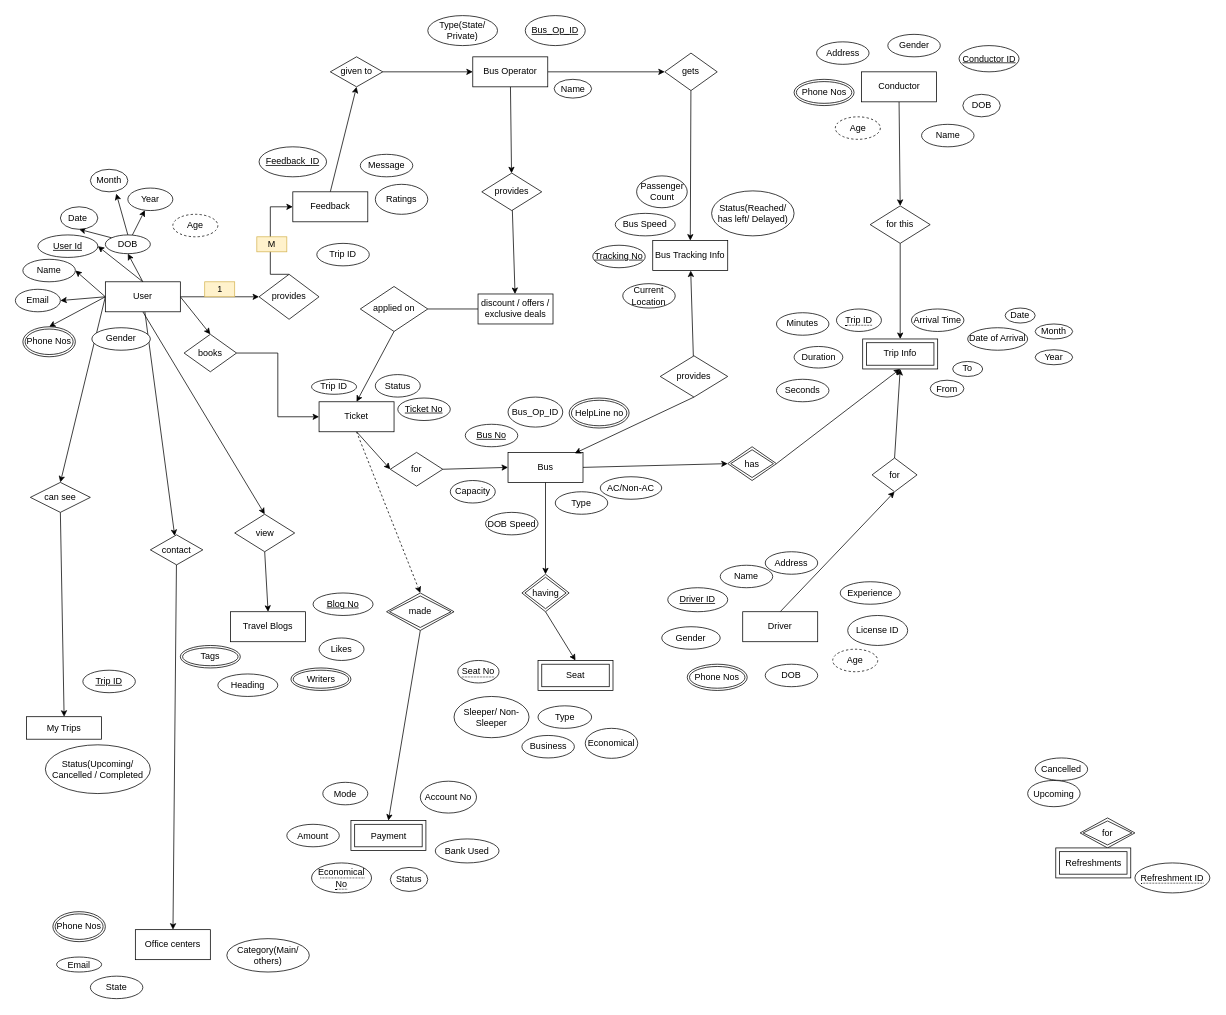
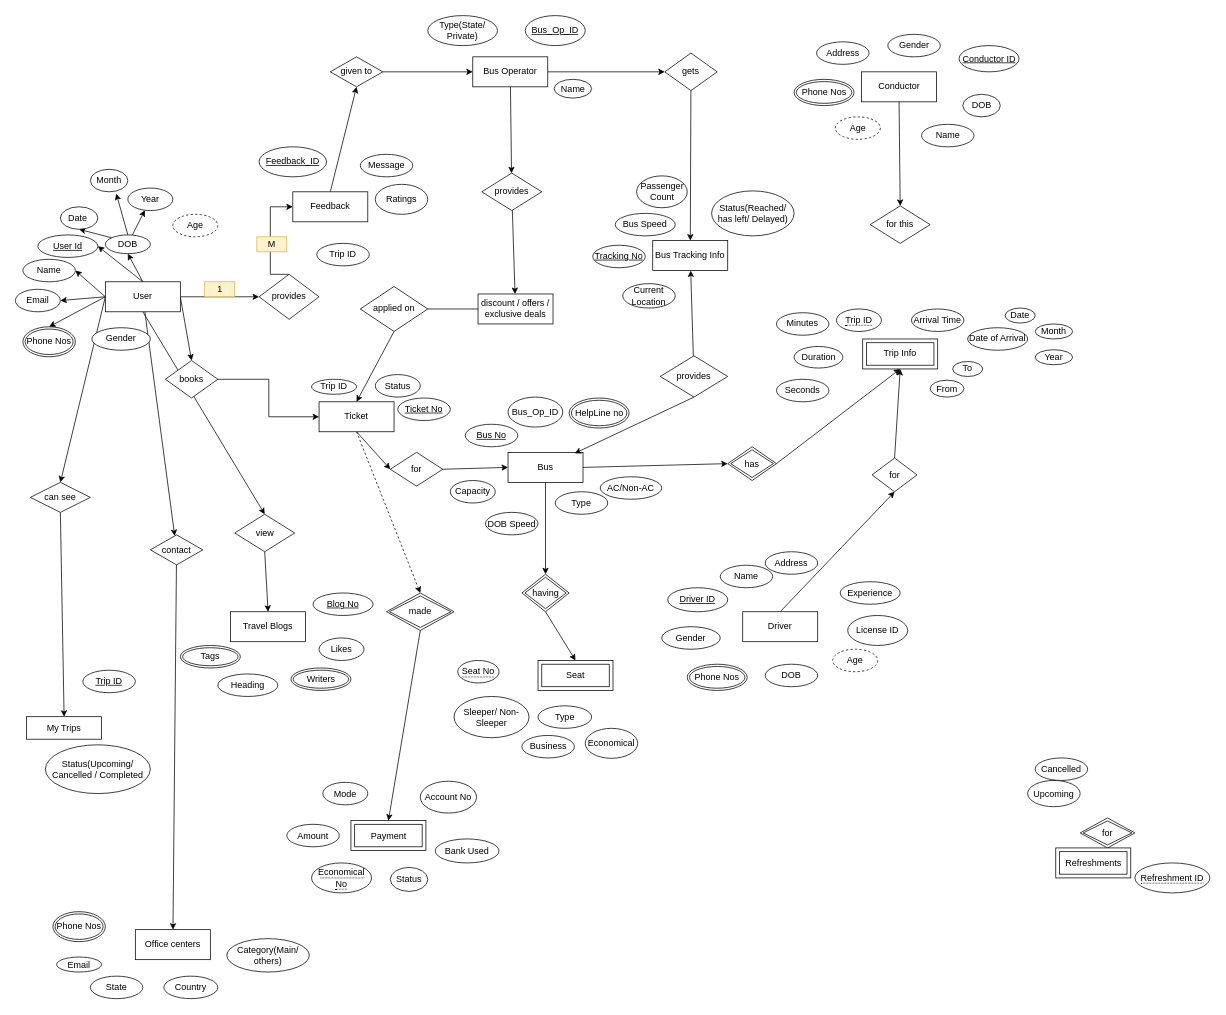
(900, 289) -> none
(210, 353) -> (192, 379)
none -> (191, 987)
